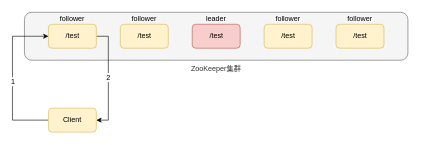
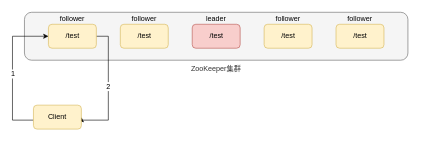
(72, 120) -> (57, 117)
